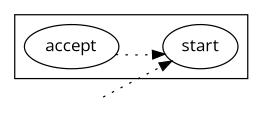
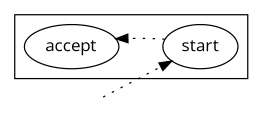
(134, 55) -> (146, 38)
